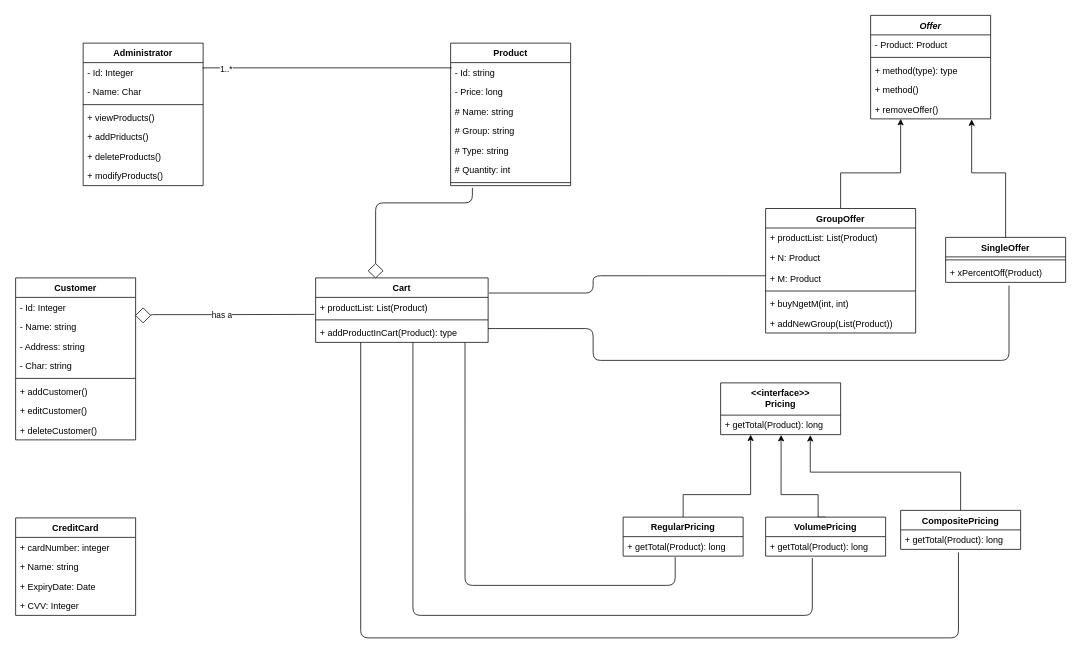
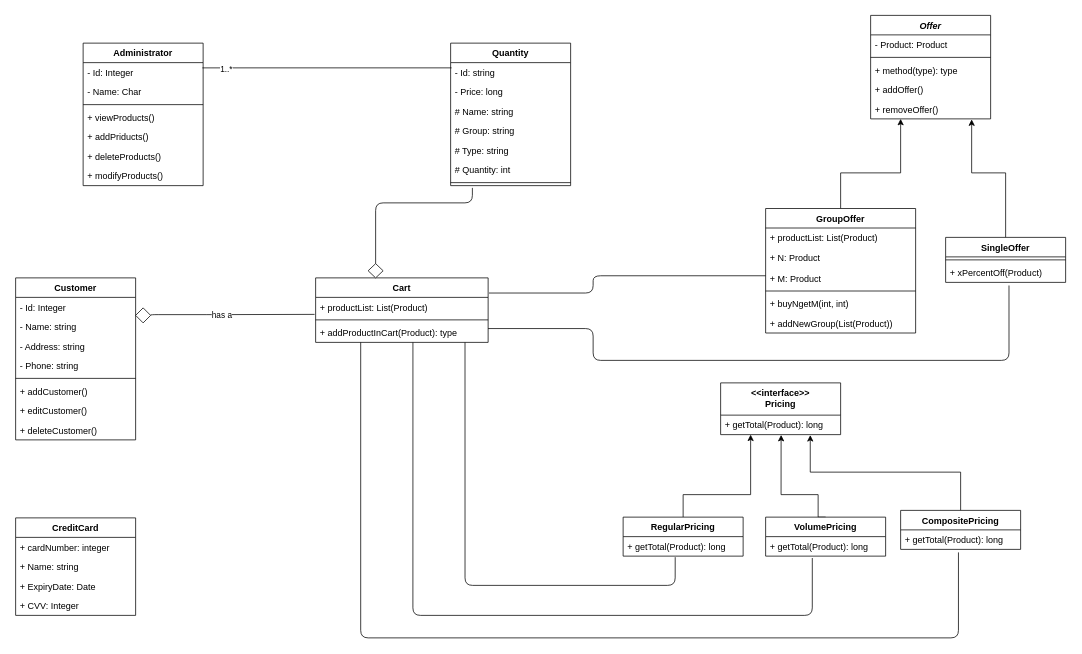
(510, 53) -> (510, 53)
(899, 90) -> (904, 90)
(50, 366) -> (53, 366)
